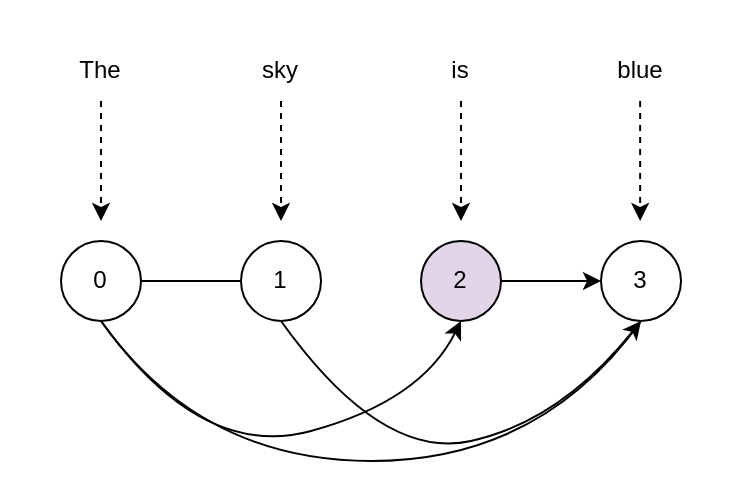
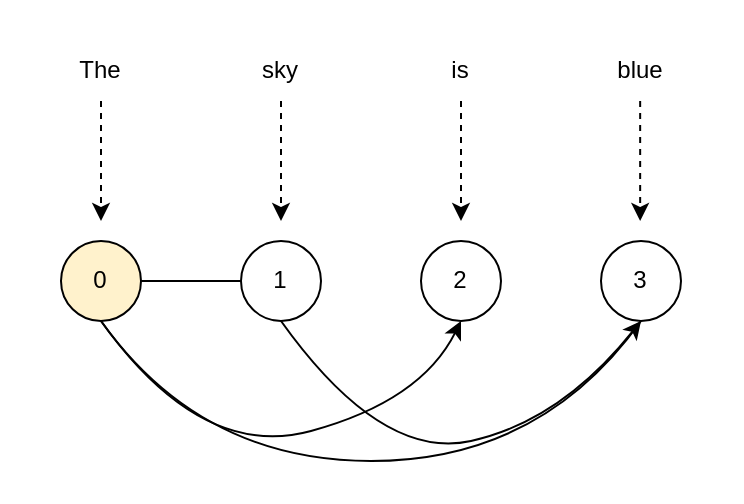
(101, 281) -> (101, 281)
(461, 281) -> (461, 281)
(544, 281) -> none
